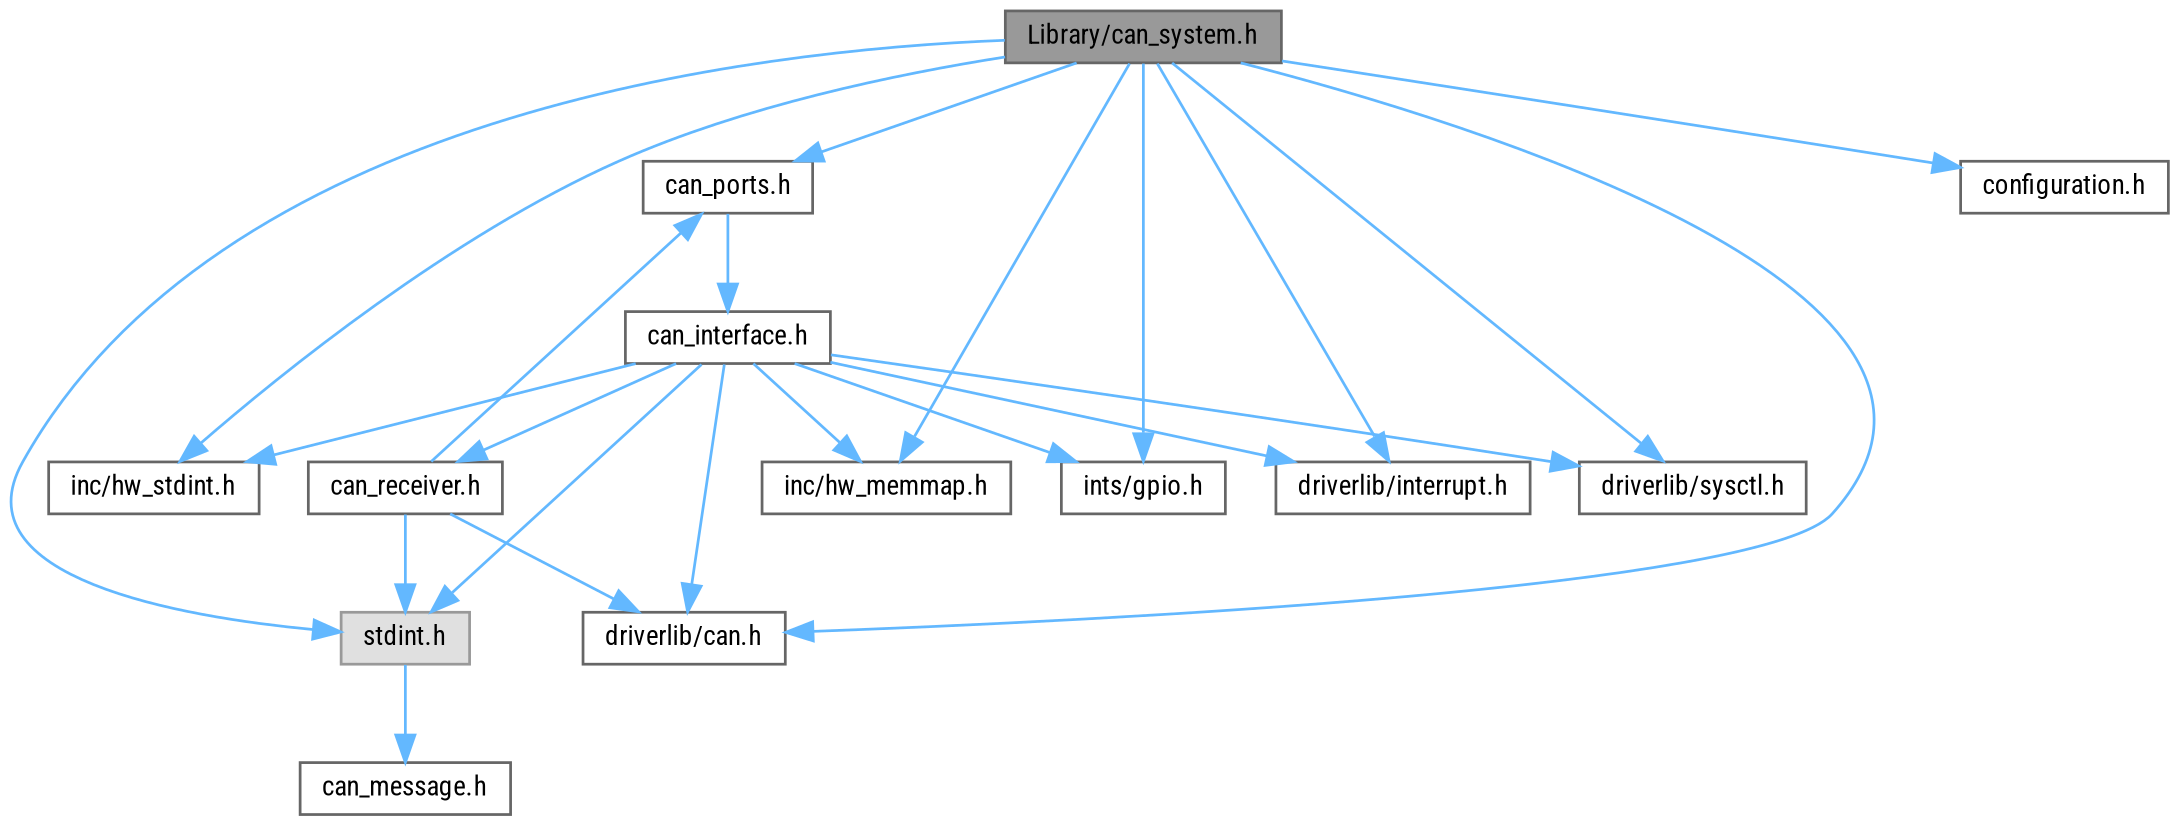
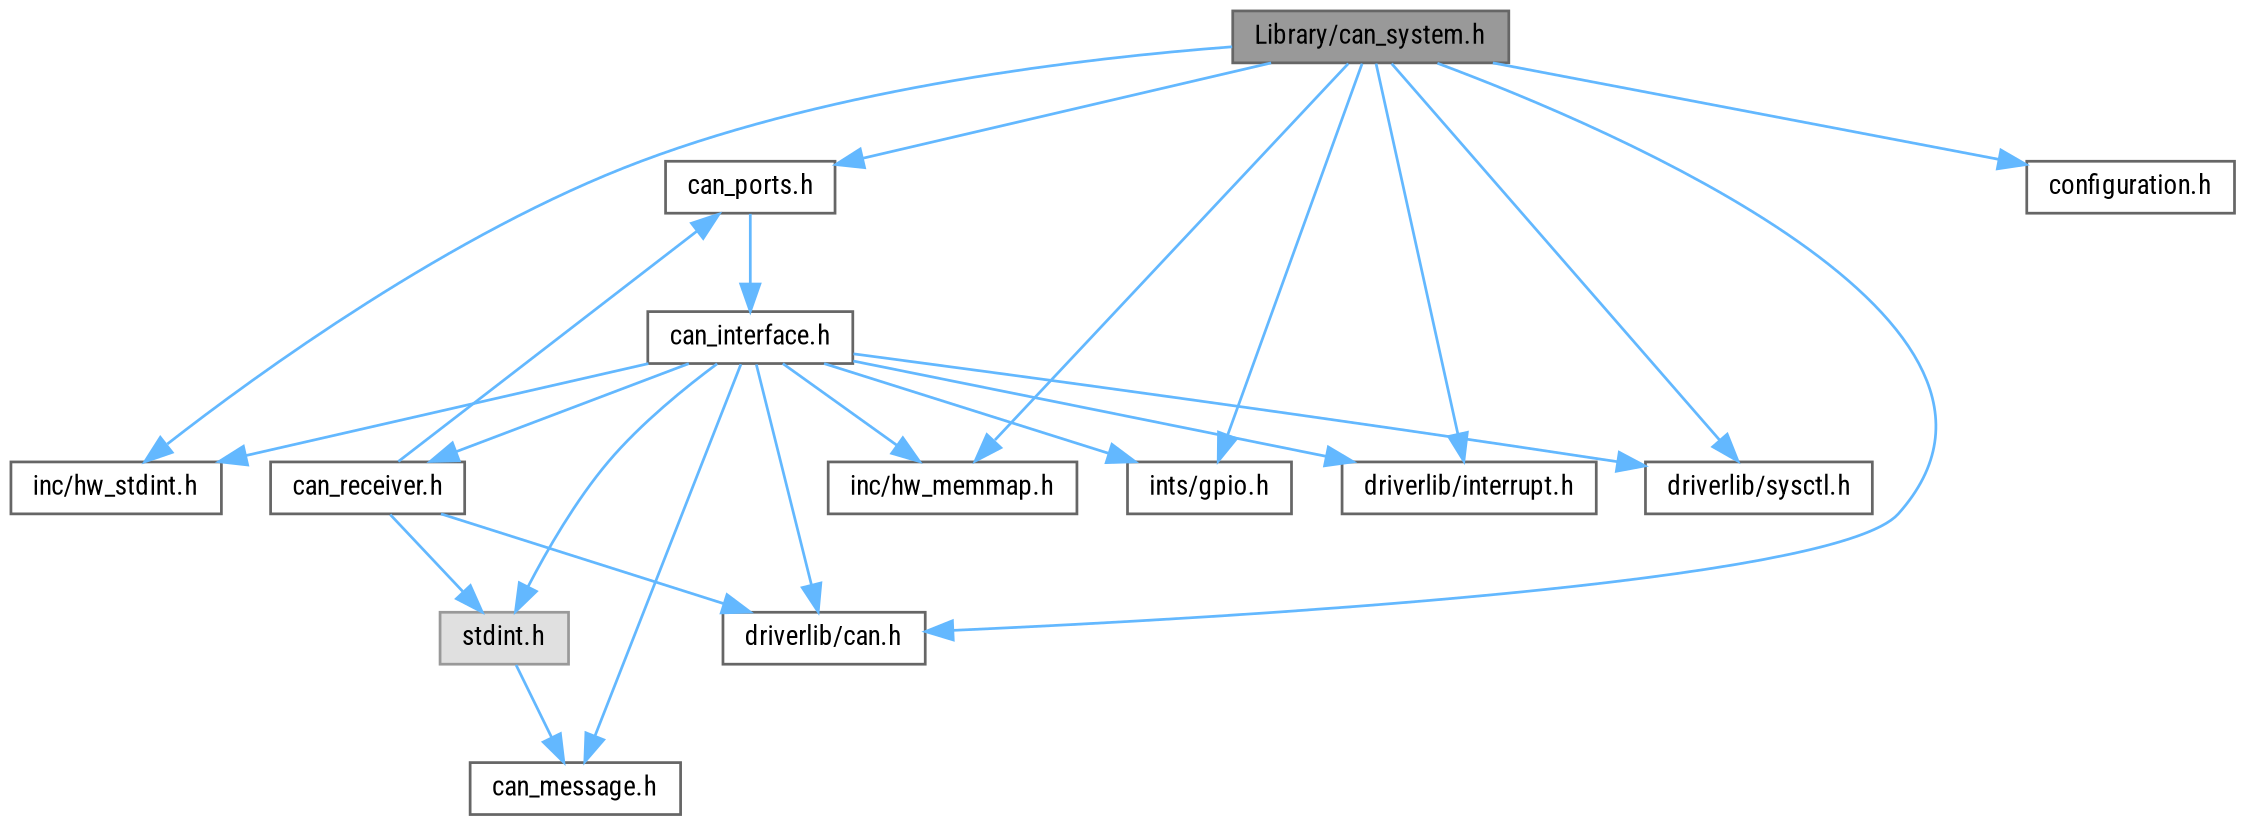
(282, 217) -> none
none -> (668, 550)
